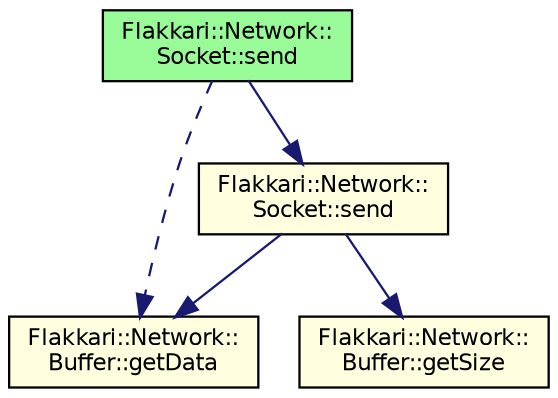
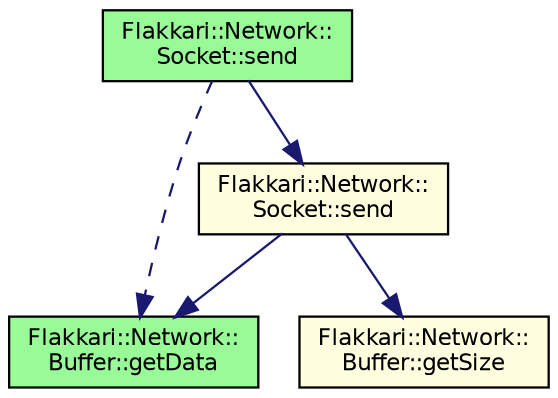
(134, 352) -> (134, 352)
